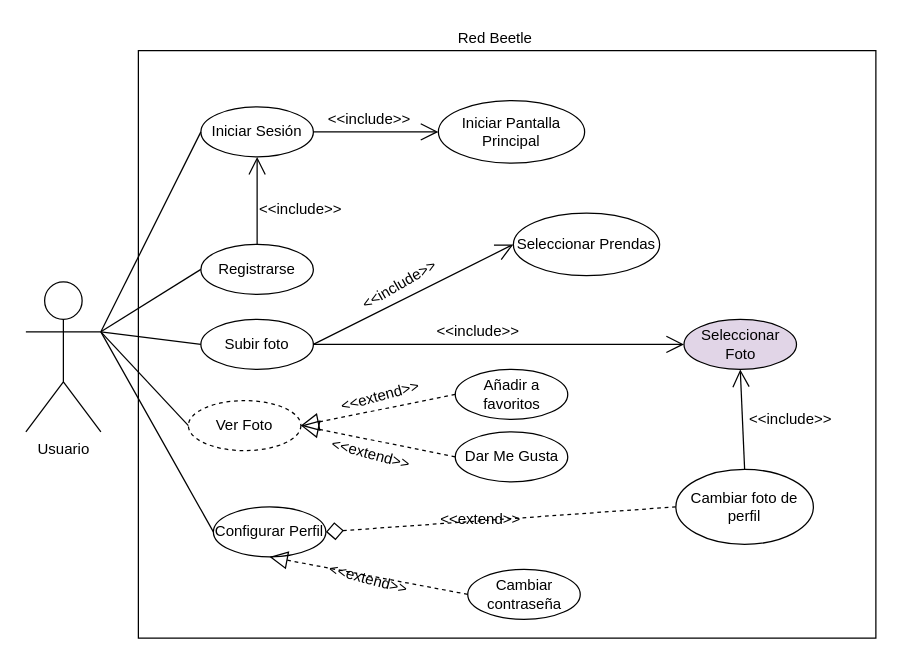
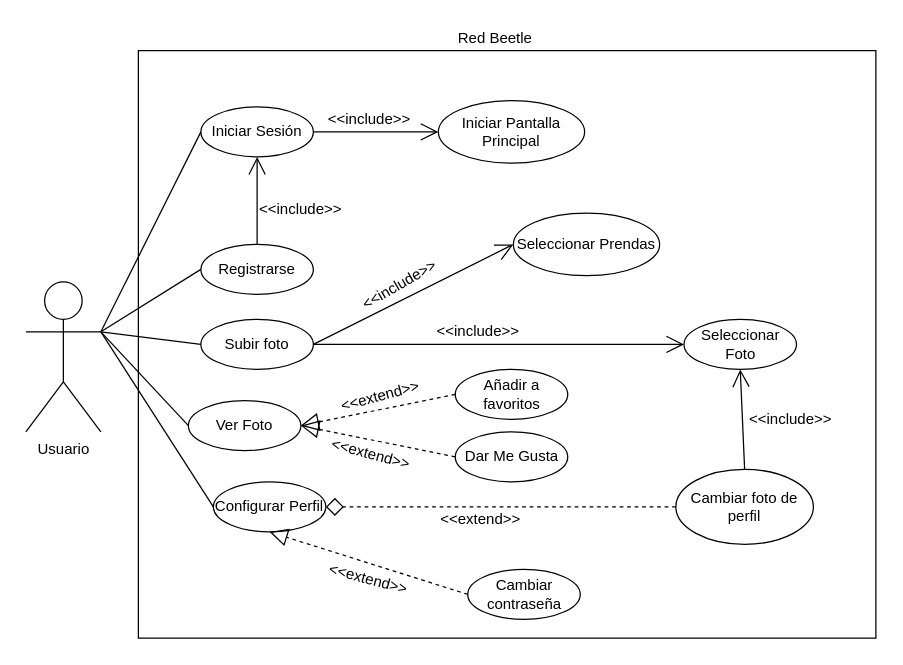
(740, 344) -> (740, 344)
(244, 426) -> (244, 426)
(269, 532) -> (269, 507)
